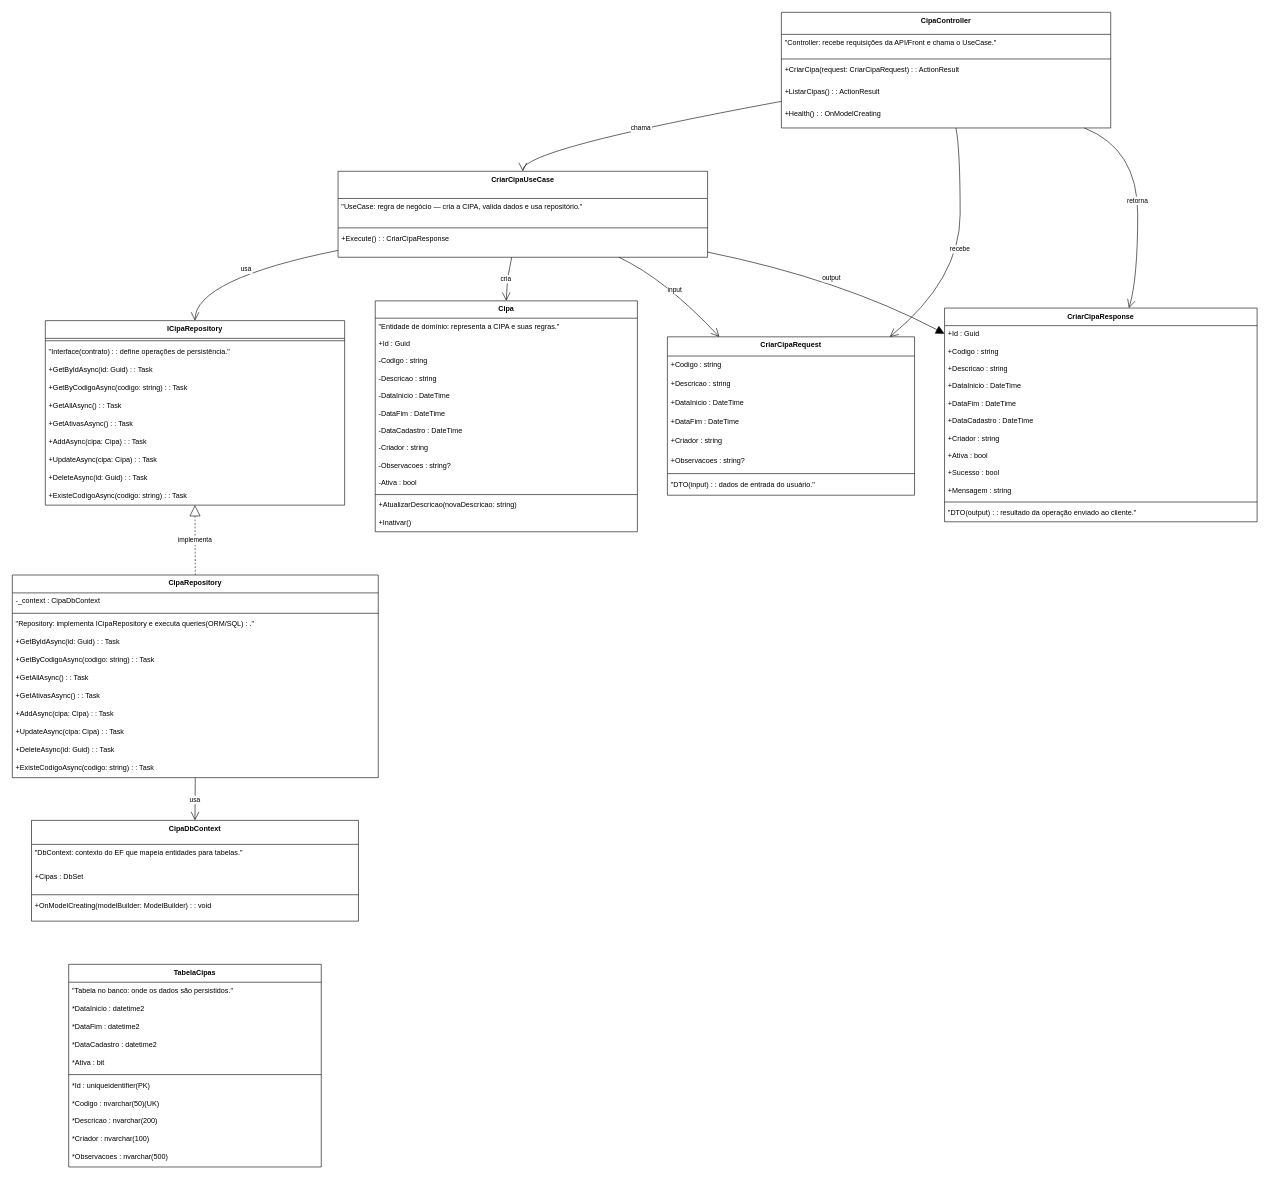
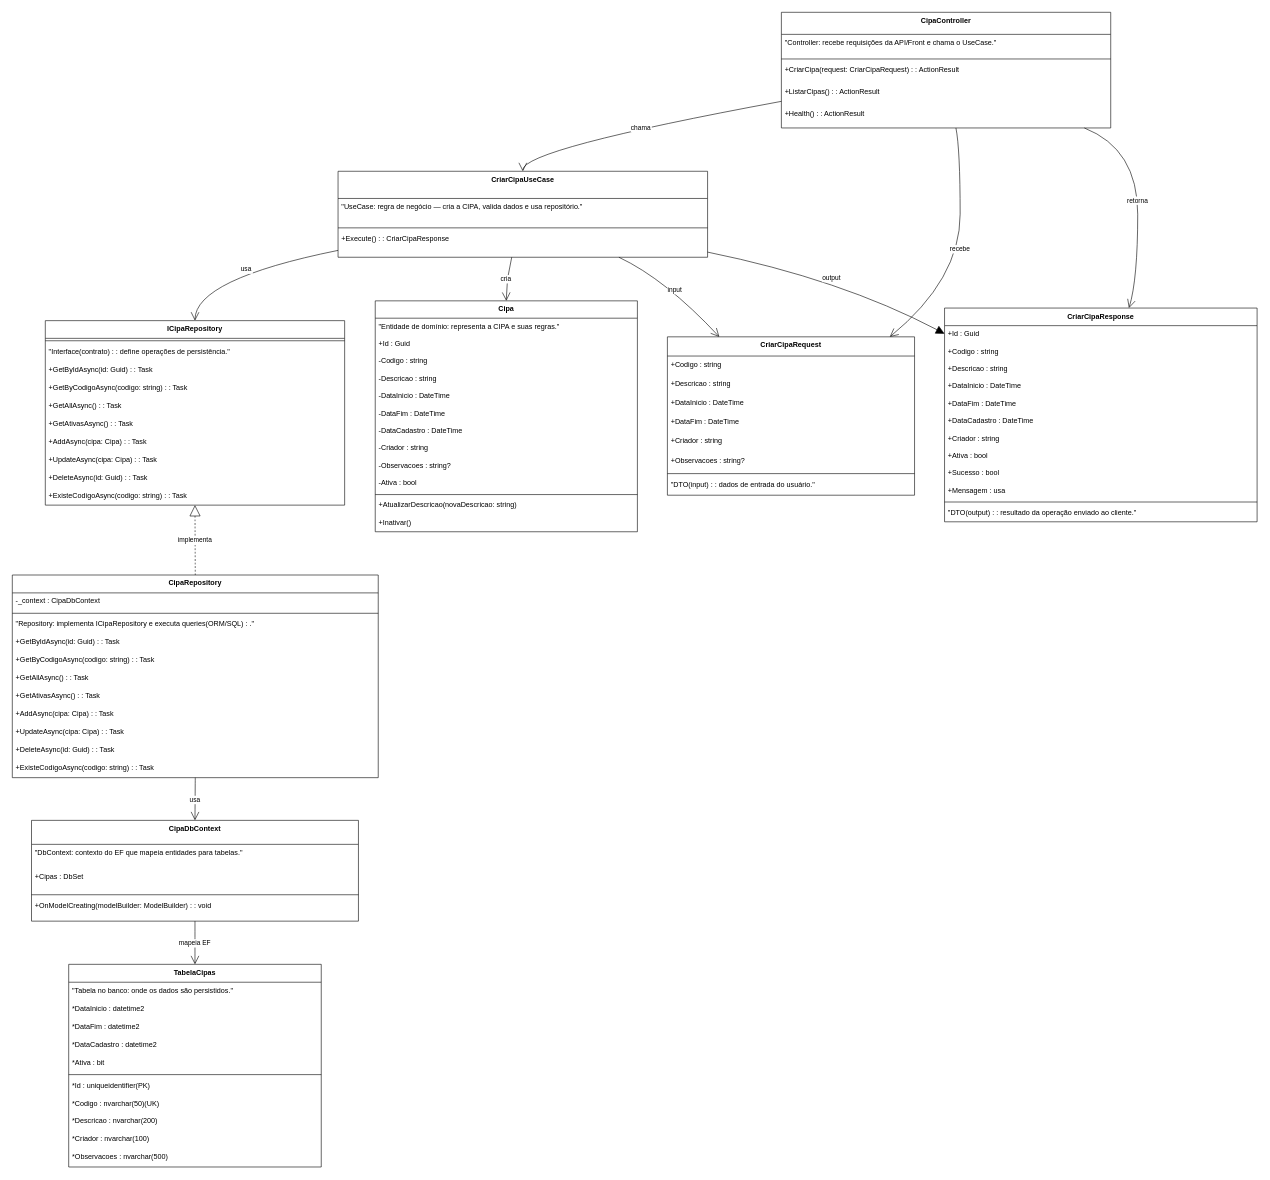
(836, 114) -> (830, 114)
(981, 490) -> (975, 490)
none -> (195, 942)
